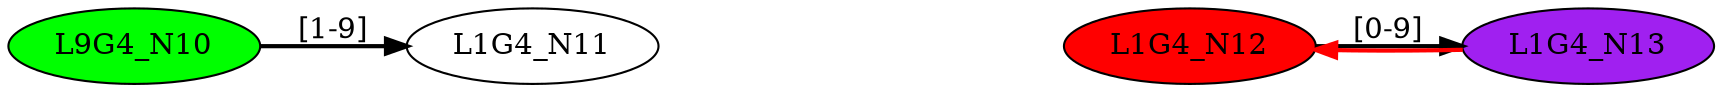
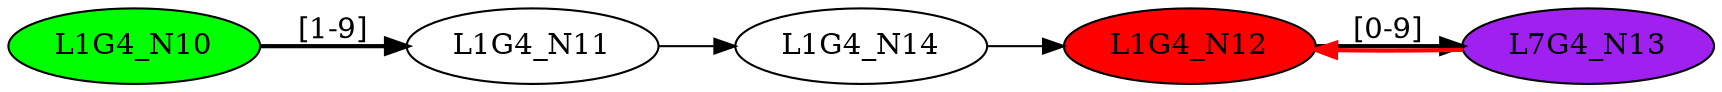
(134, 46) -> (134, 46)
none -> (861, 46)
(1588, 46) -> (1588, 46)
